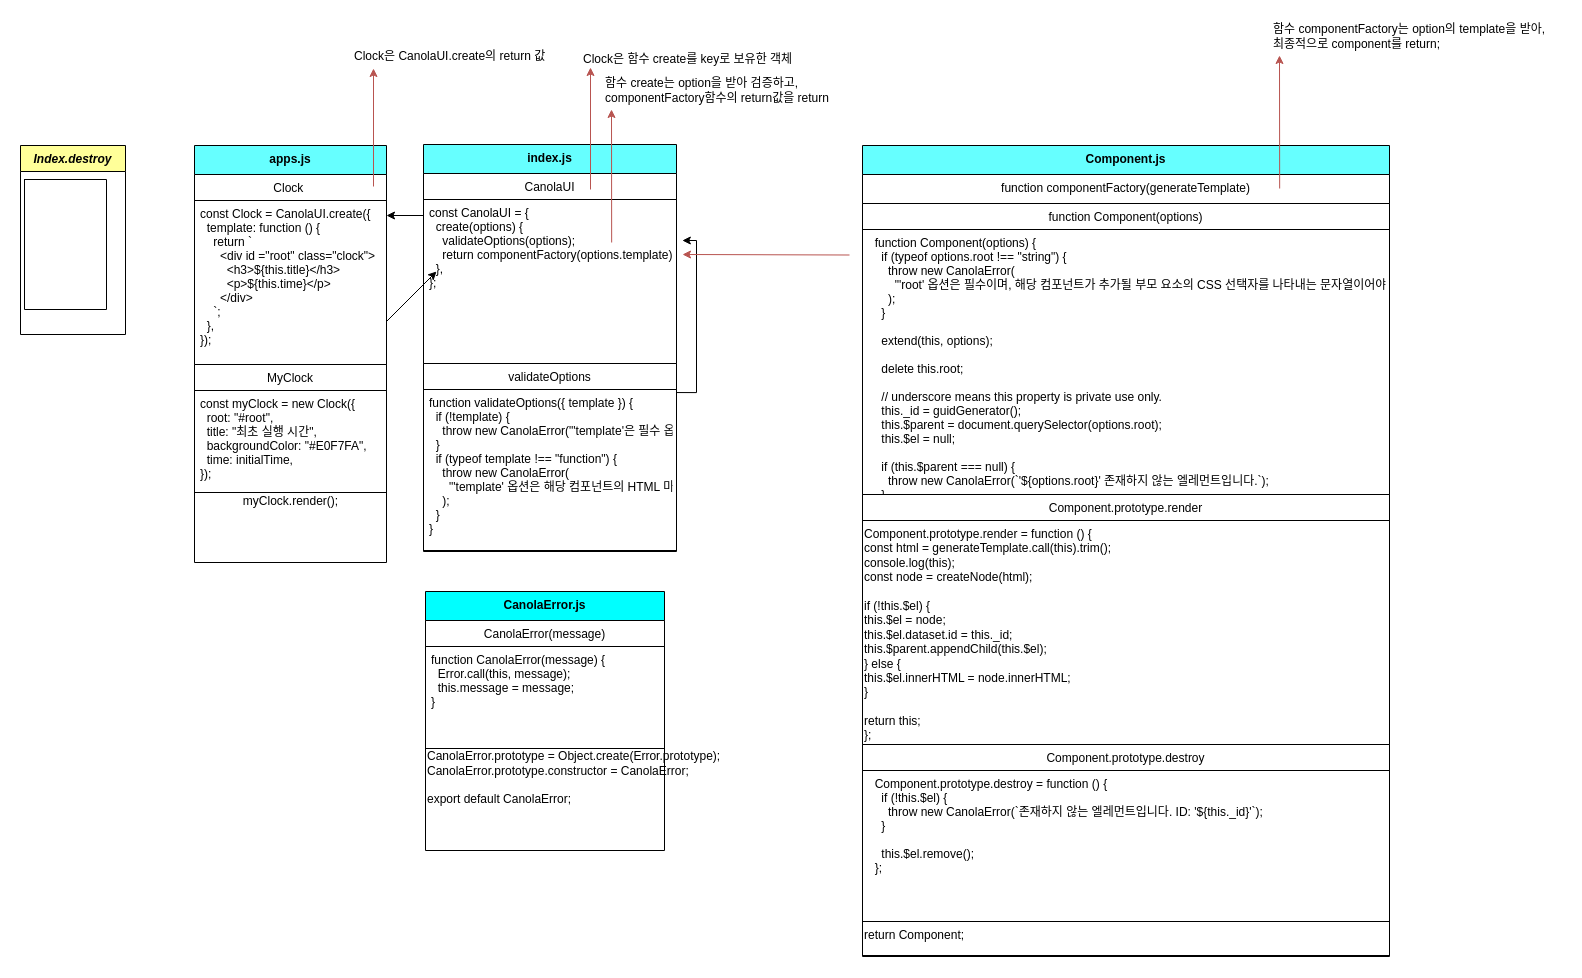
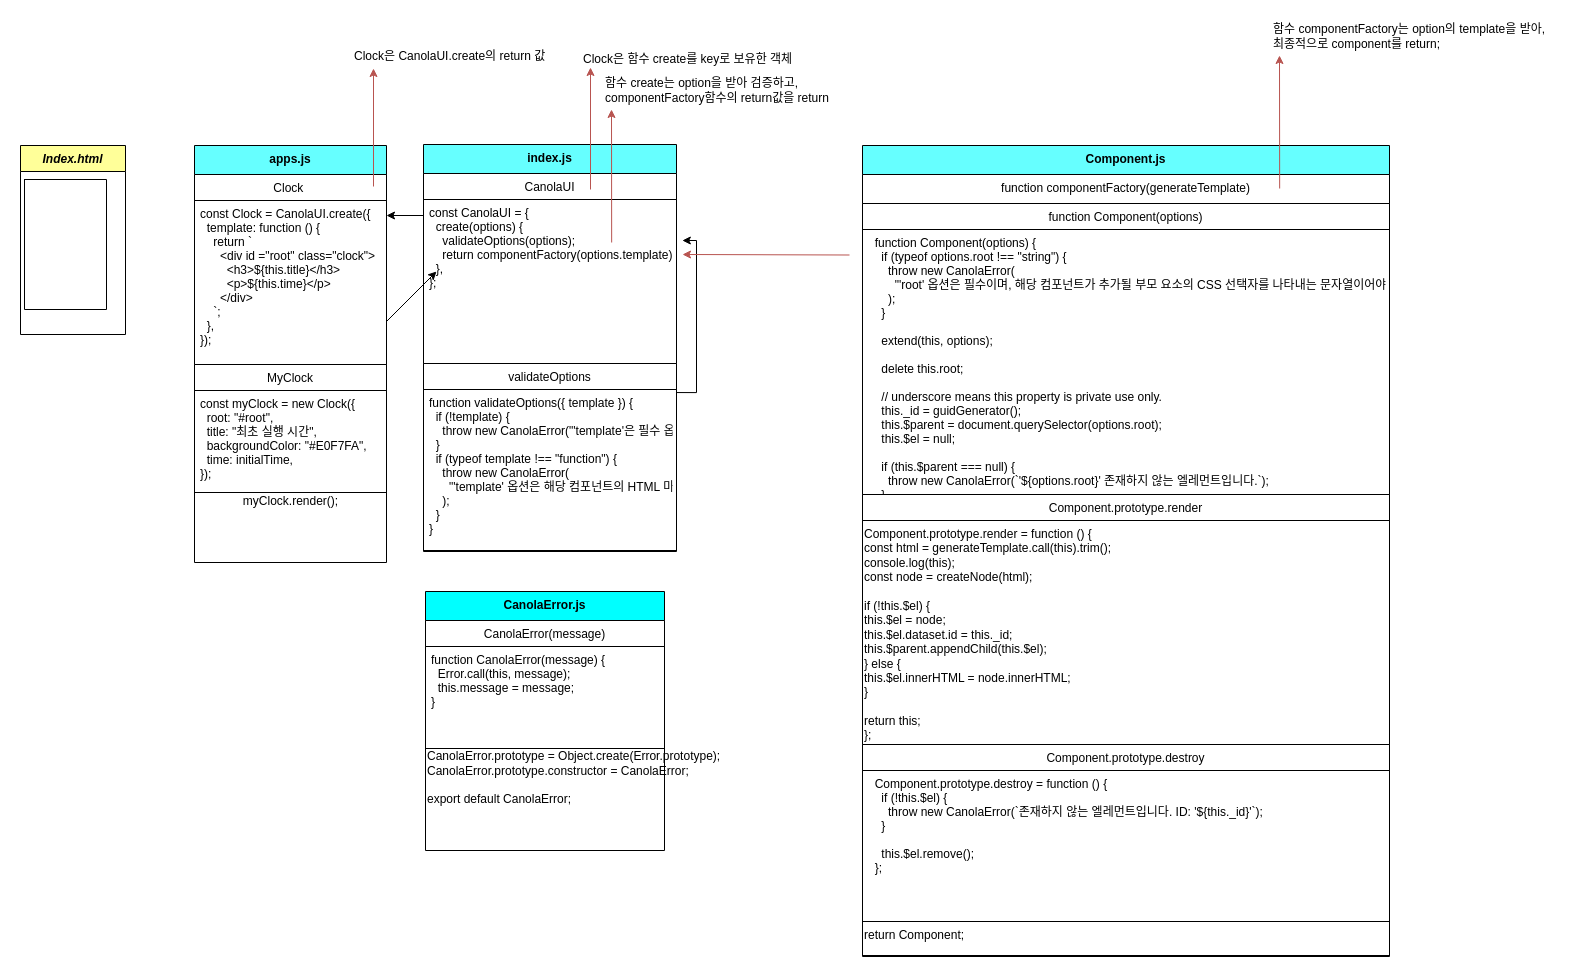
(73, 159) -> (73, 159)
